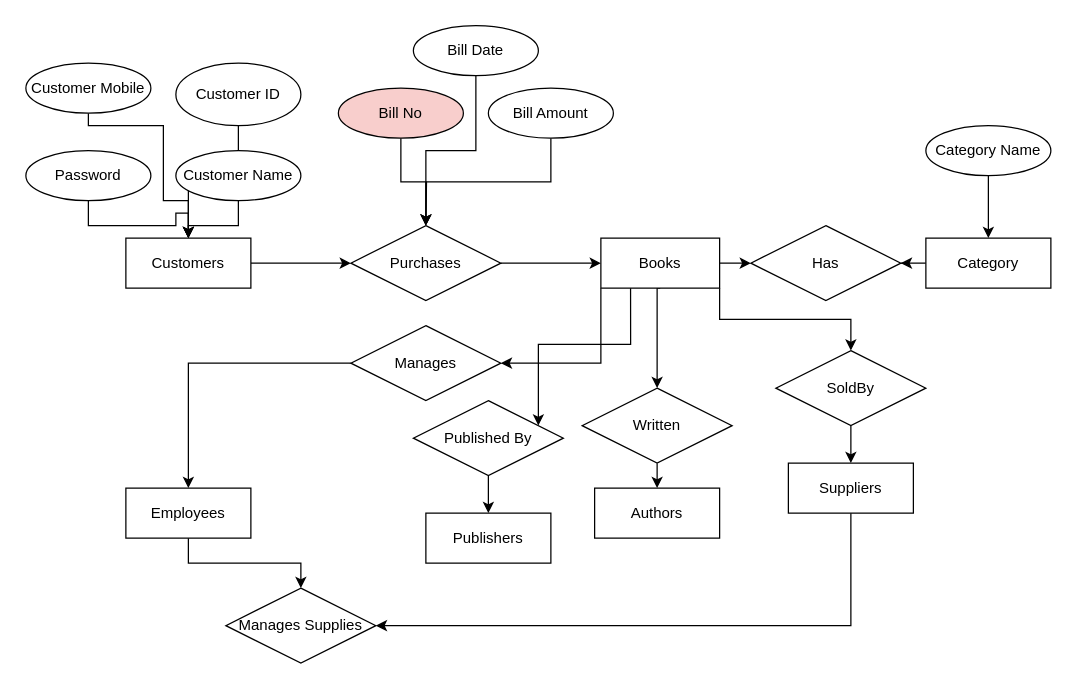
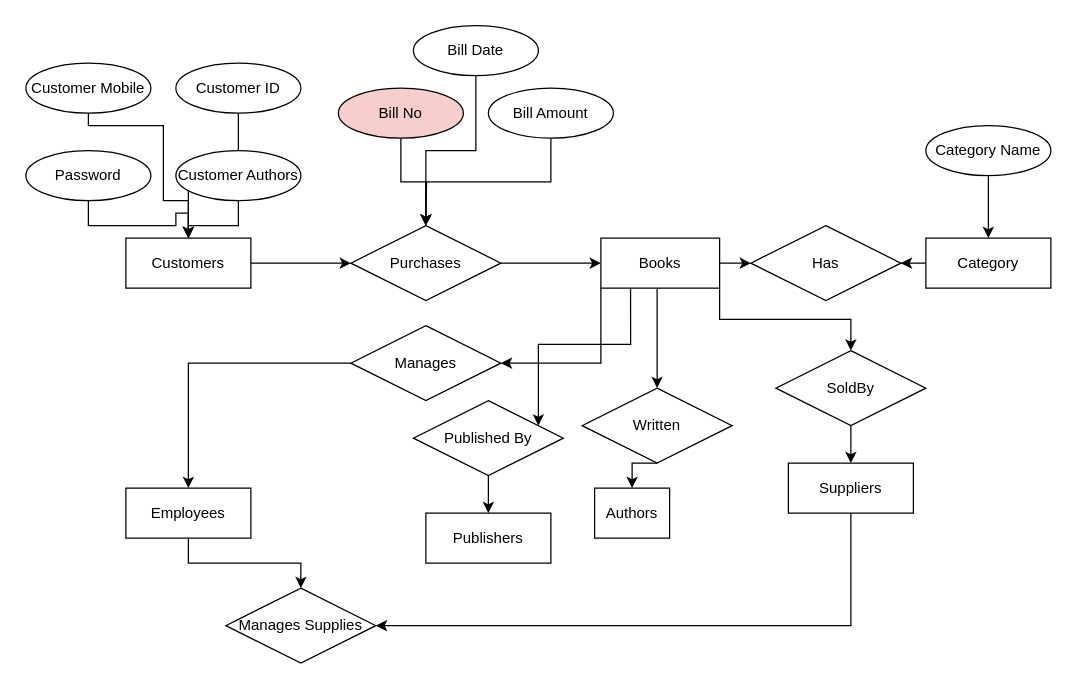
(238, 94) -> (238, 88)
(238, 176) -> (238, 176)
(657, 513) -> (632, 513)
